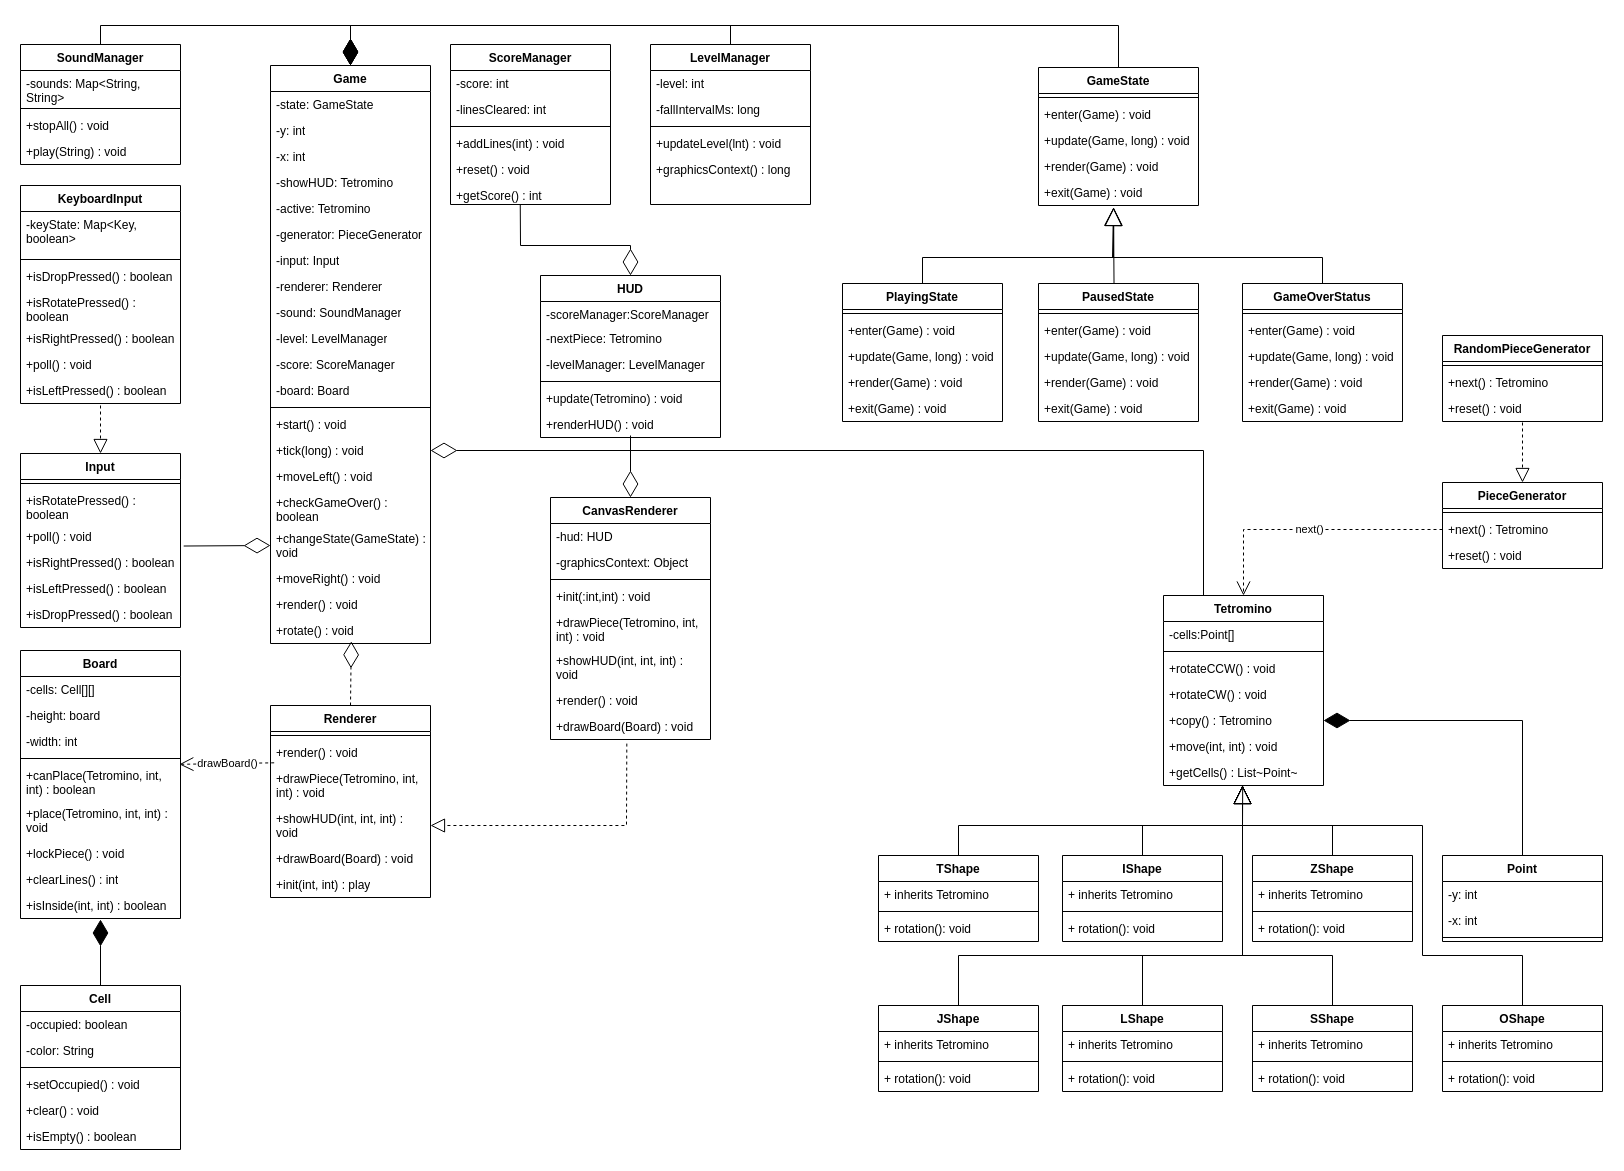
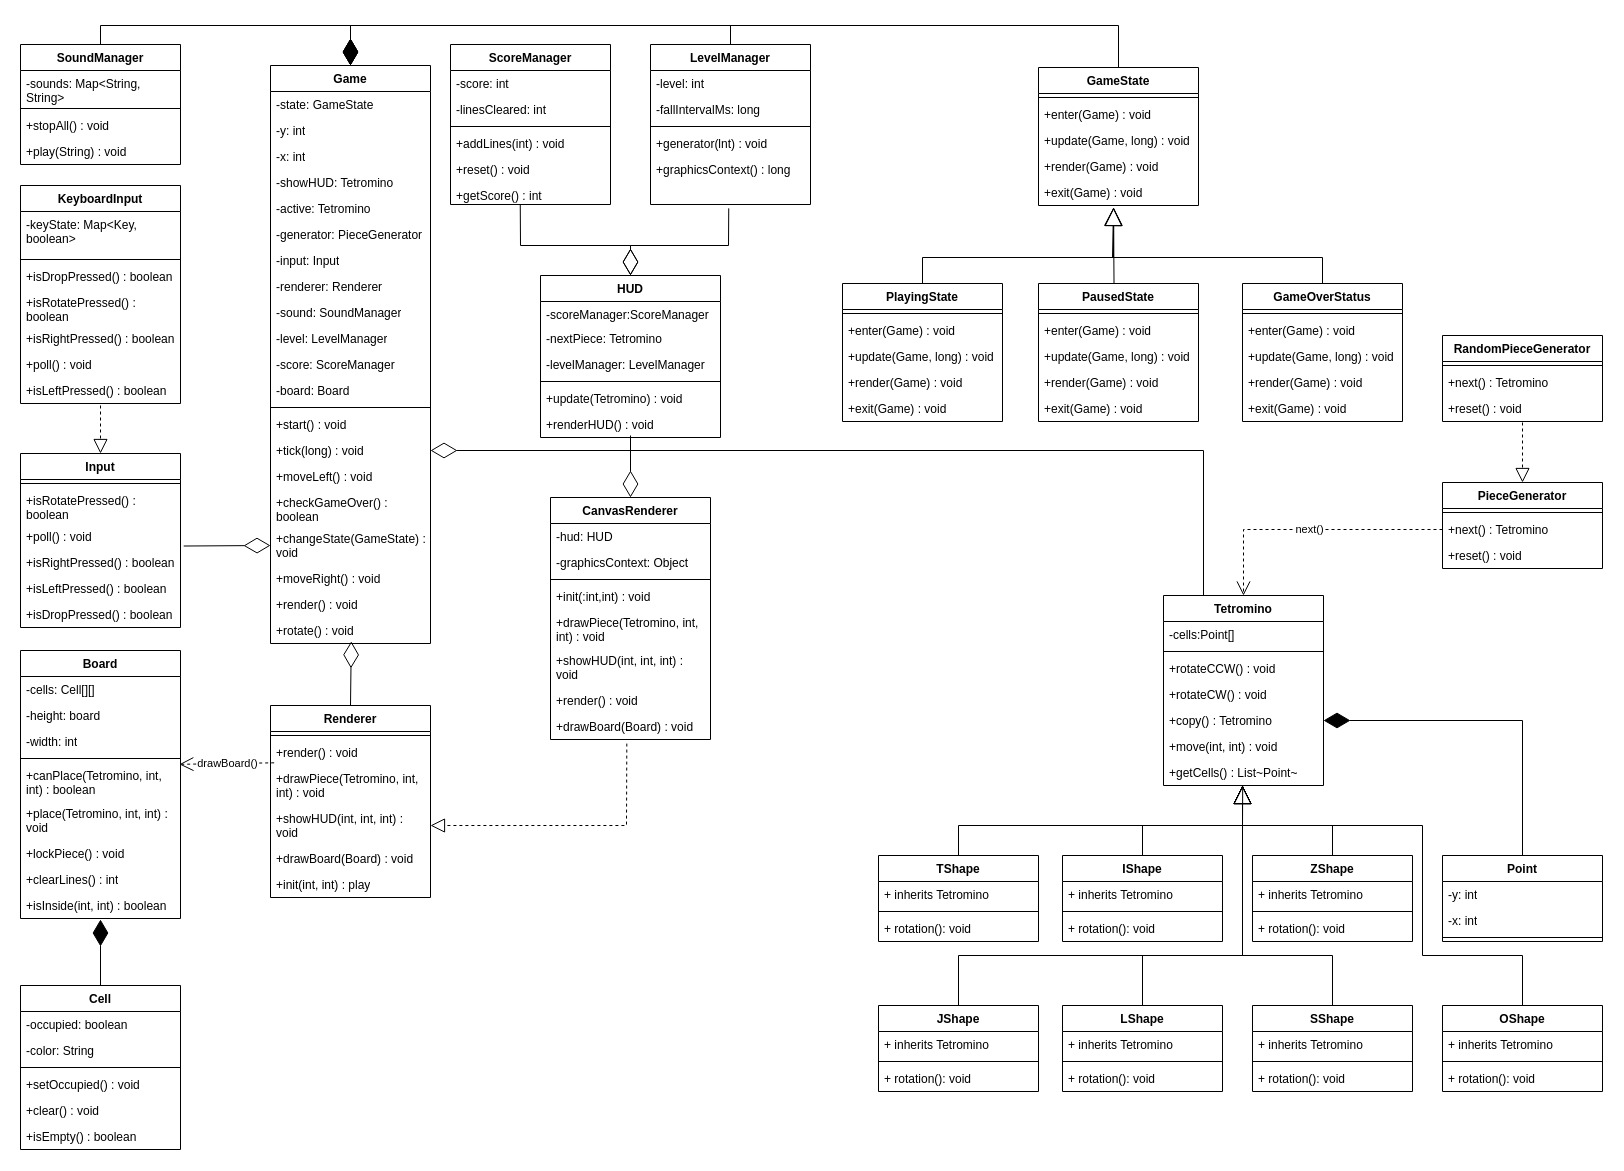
(728, 145) -> (723, 145)
none -> (699, 246)
(351, 686) -> (351, 686)
